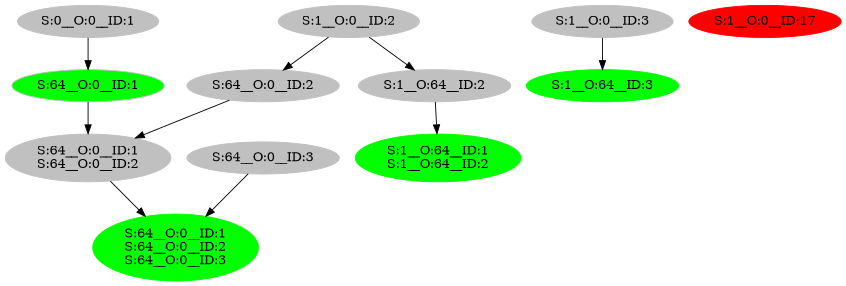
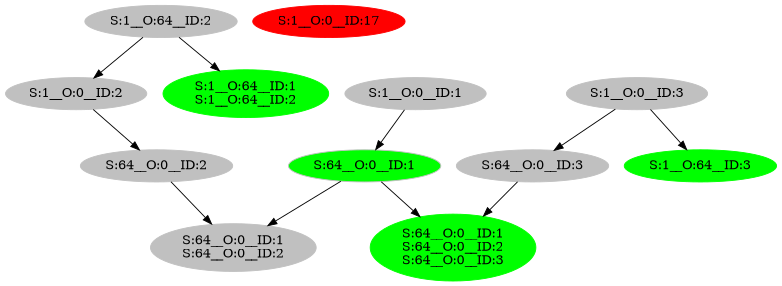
(88, 21) -> (416, 94)
(388, 51) -> (122, 55)
none -> (589, 127)
(125, 196) -> (397, 196)
